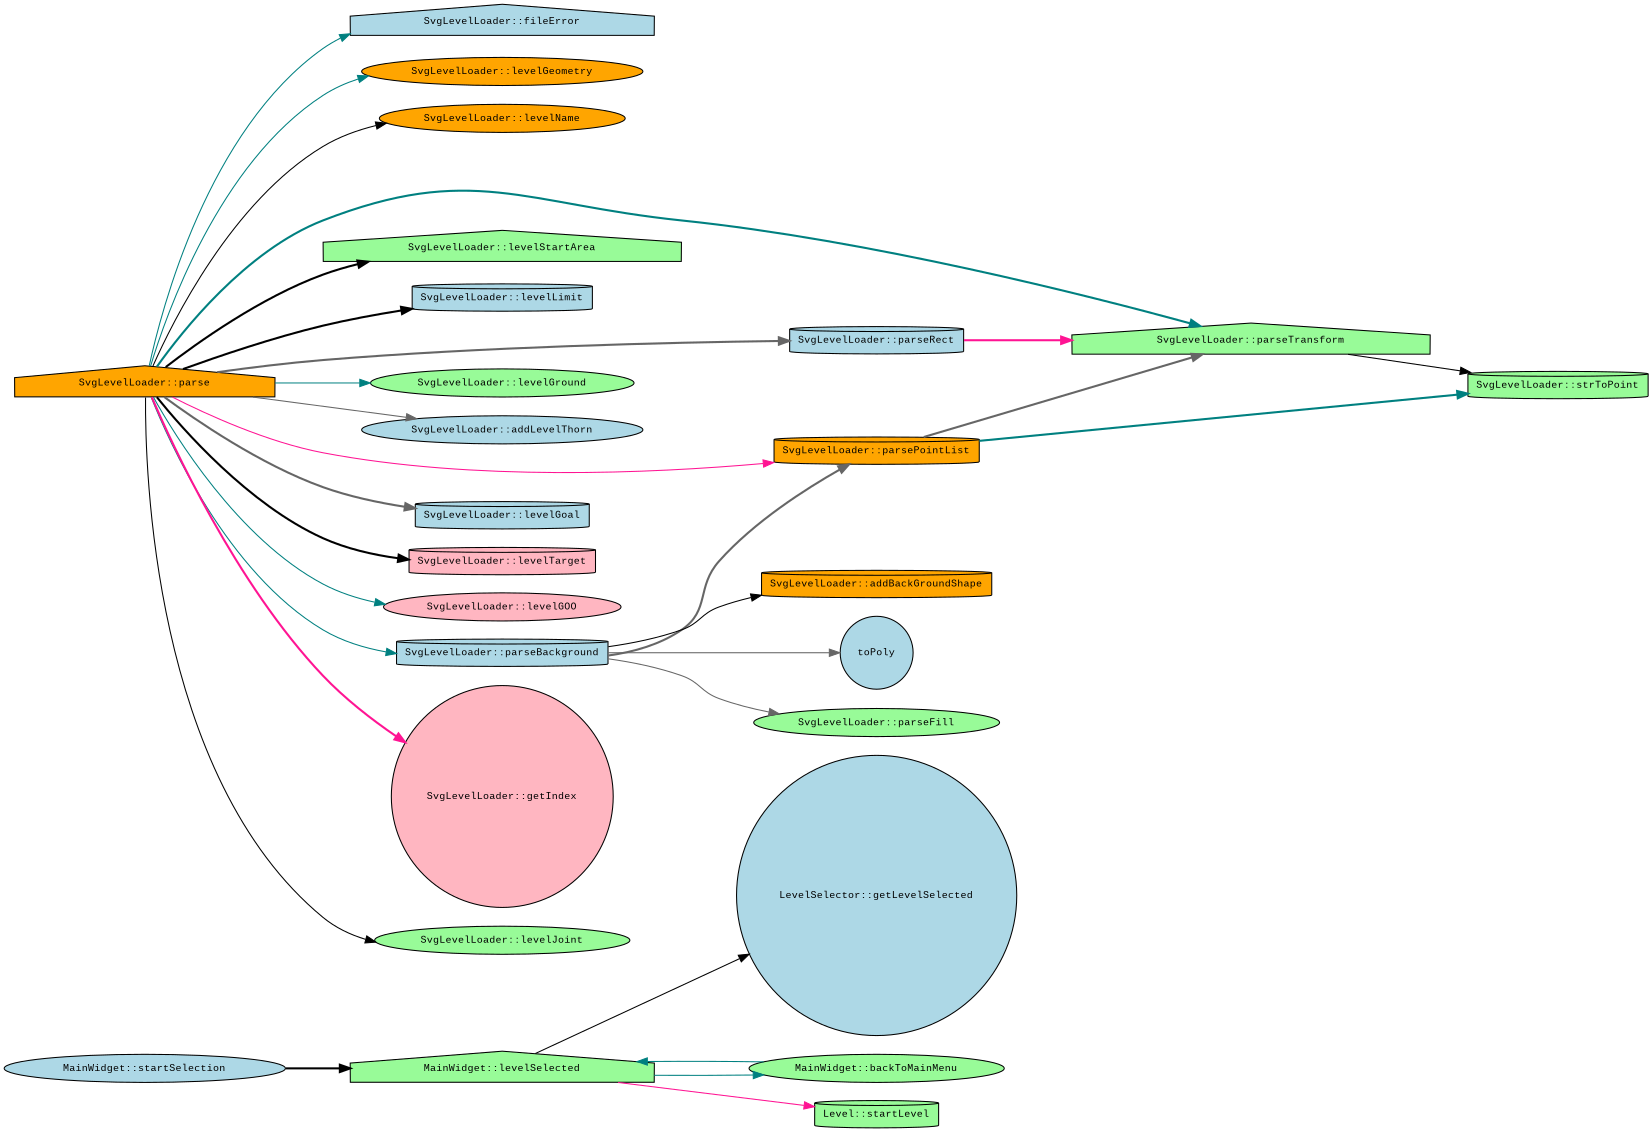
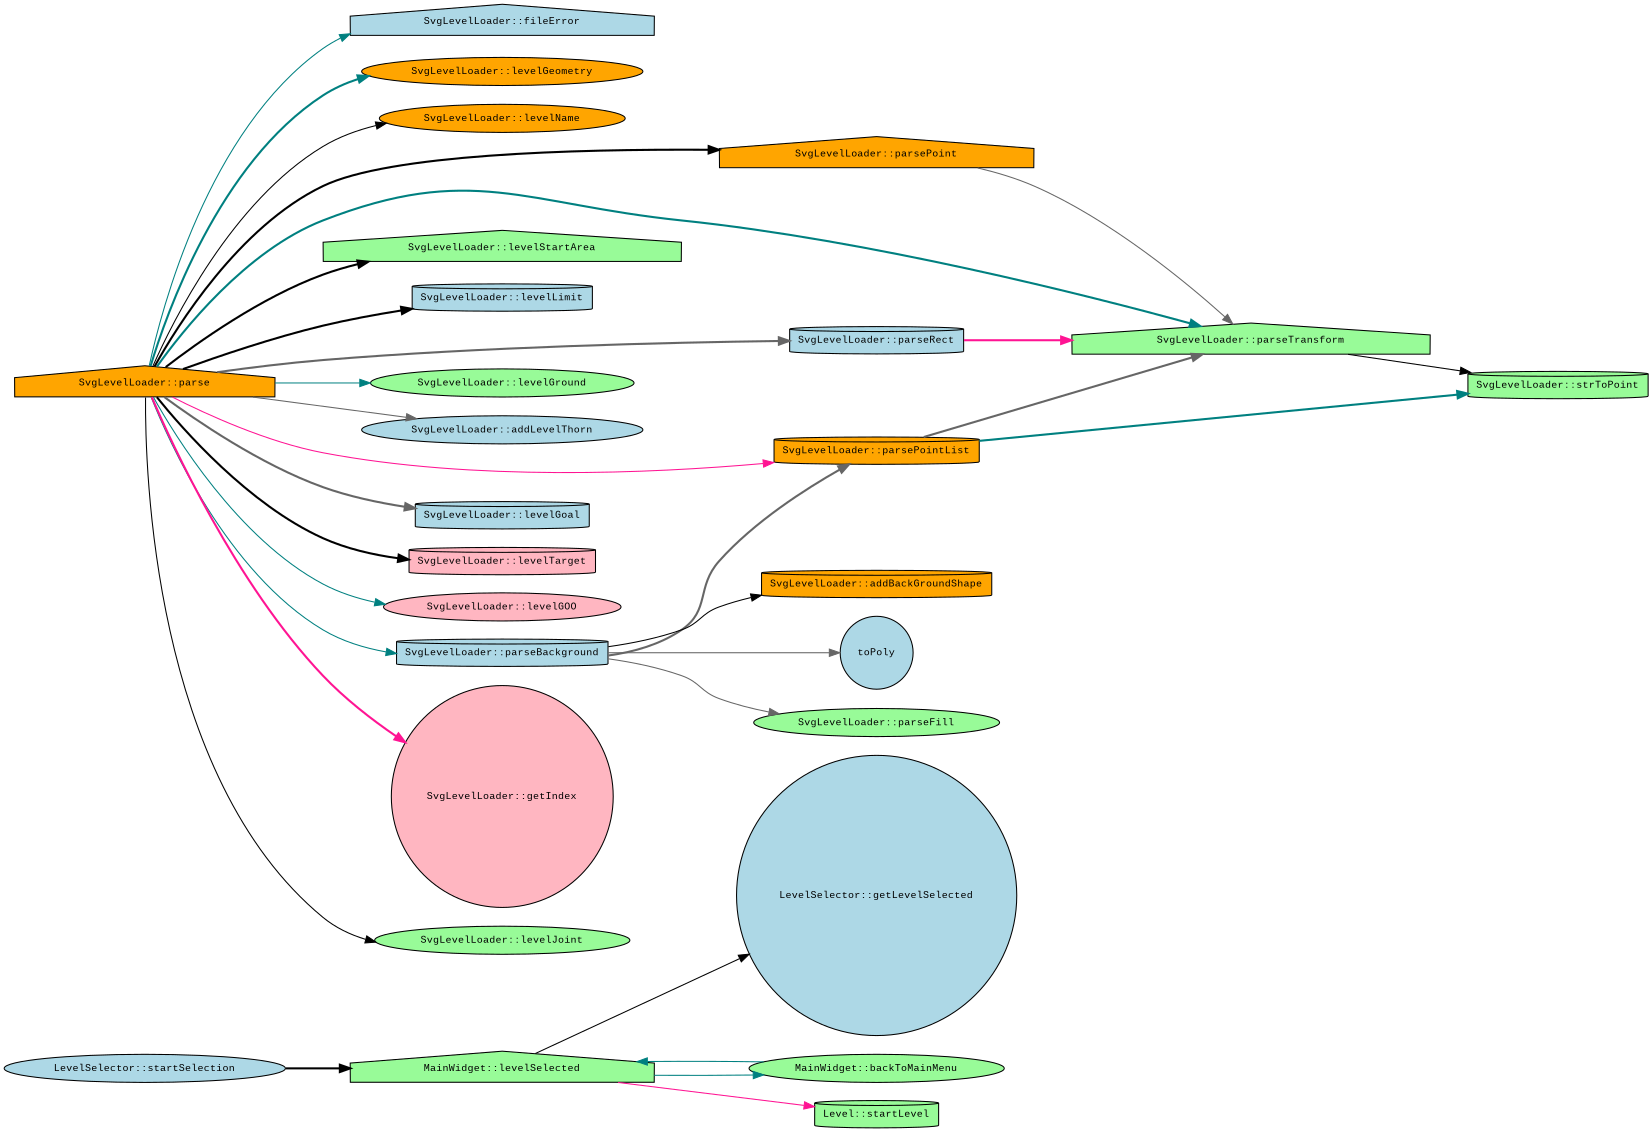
none -> (877, 154)
(225, 200) -> (225, 200)
(145, 1068) -> (145, 1068)
